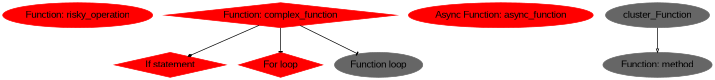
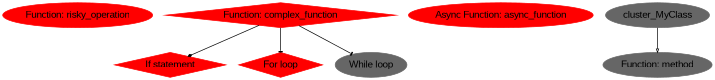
(658, 15) -> (658, 15)
(379, 65) -> (371, 65)
